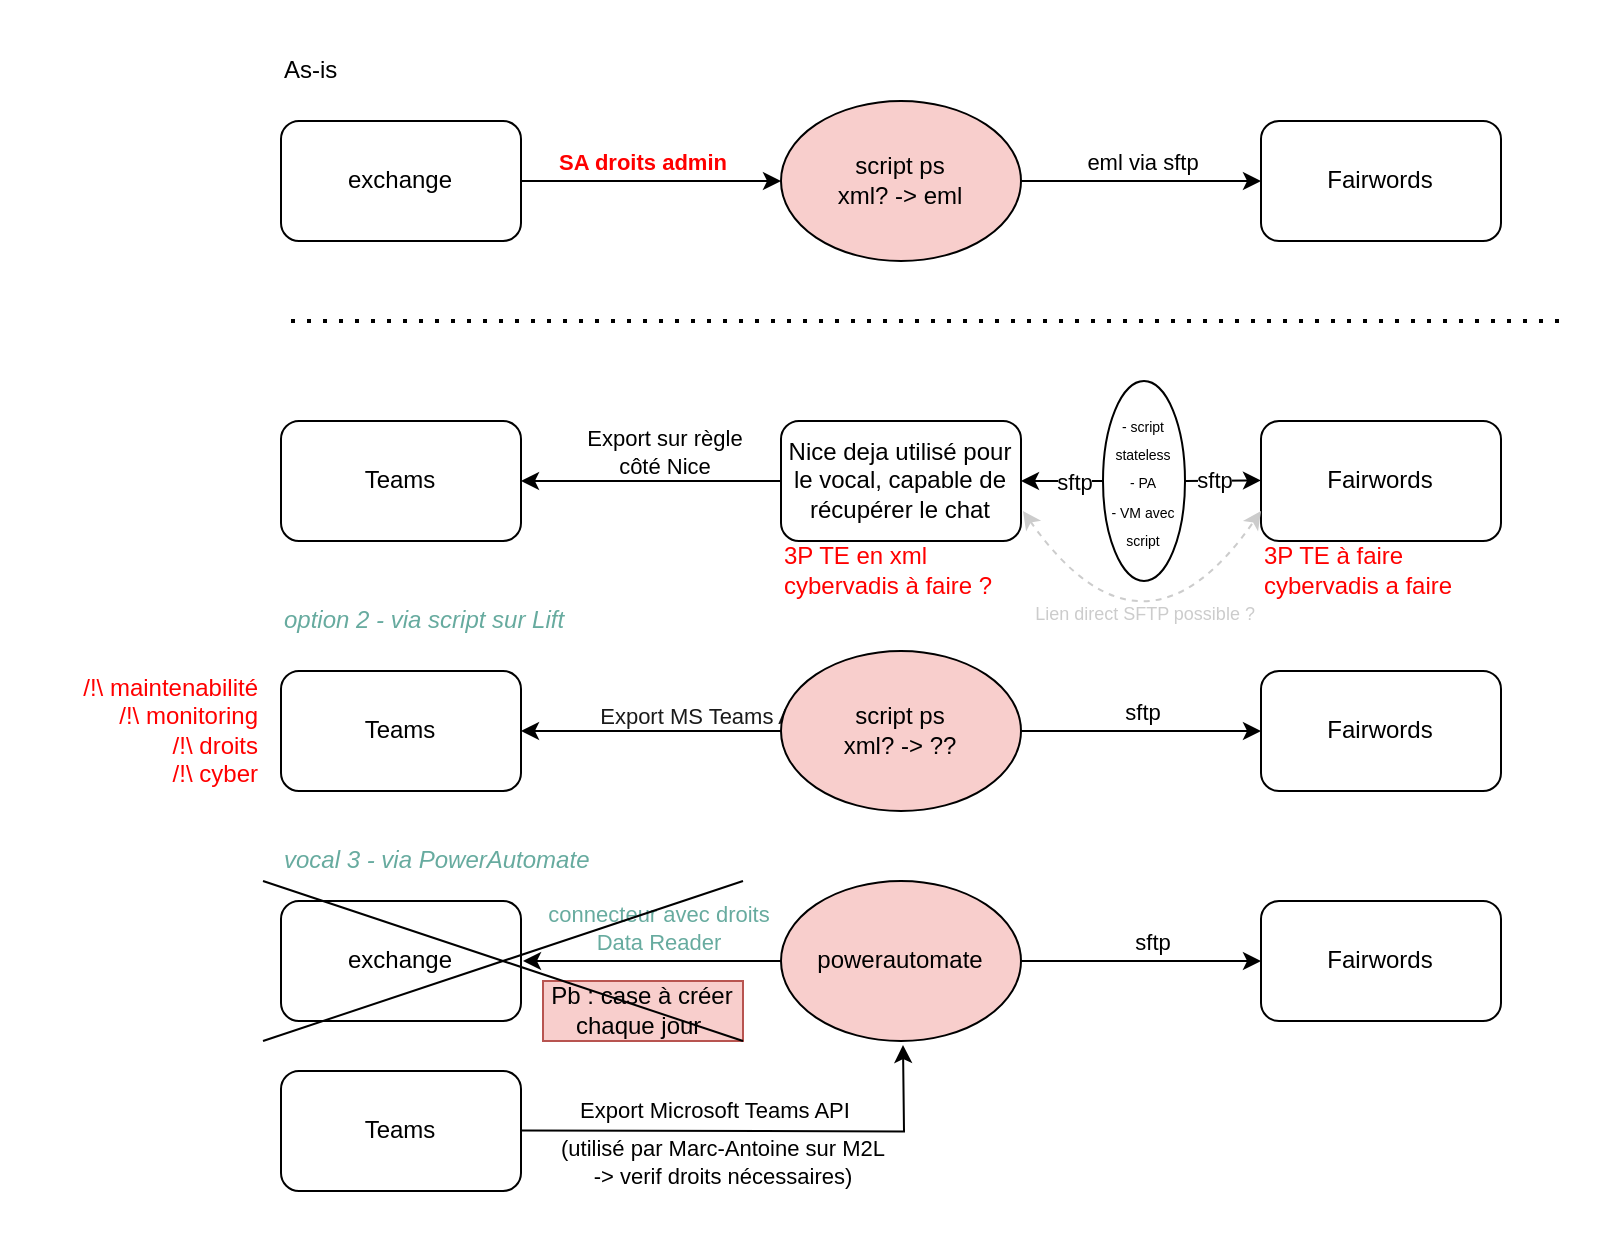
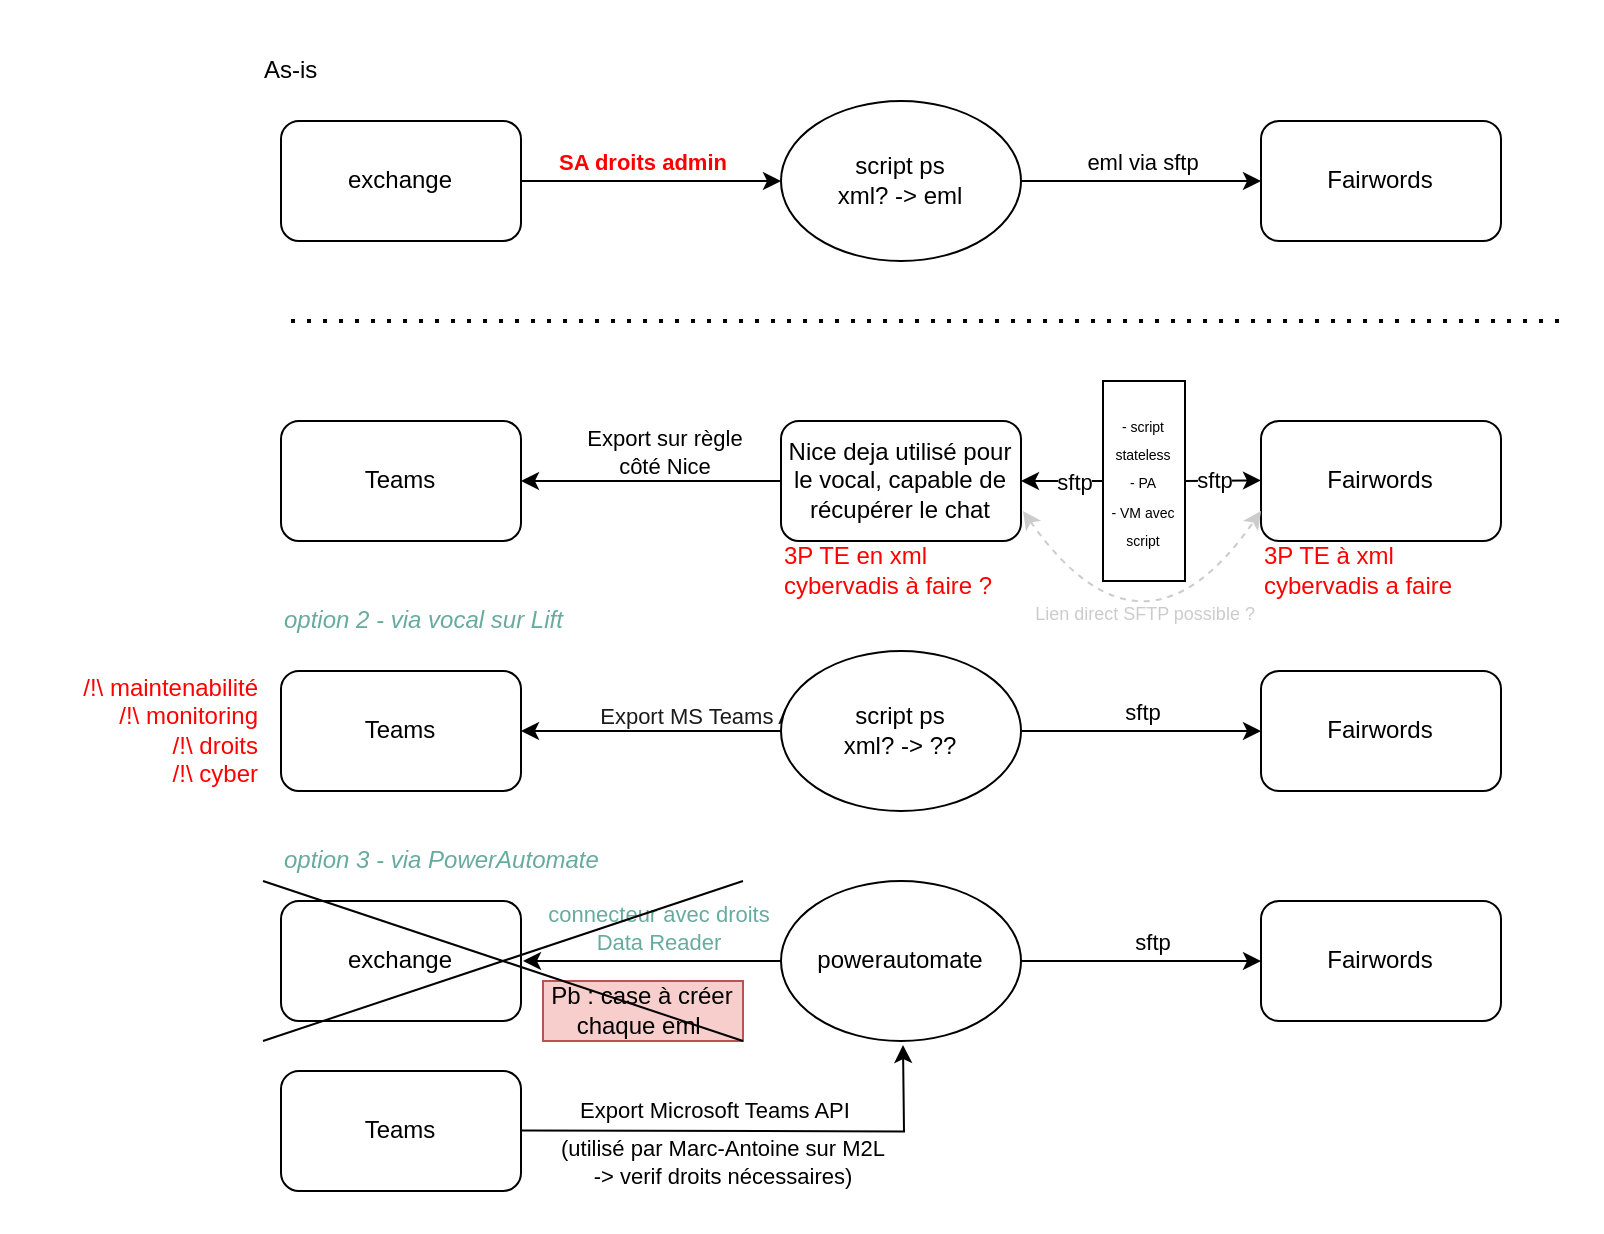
(341, 71) -> (321, 71)
(901, 181) -> (901, 181)
(1144, 481) -> (1144, 481)
(1373, 571) -> (1373, 571)
(455, 621) -> (449, 621)
(901, 731) -> (901, 731)
(448, 861) -> (454, 861)
(901, 961) -> (901, 961)
(643, 1011) -> (643, 1011)
